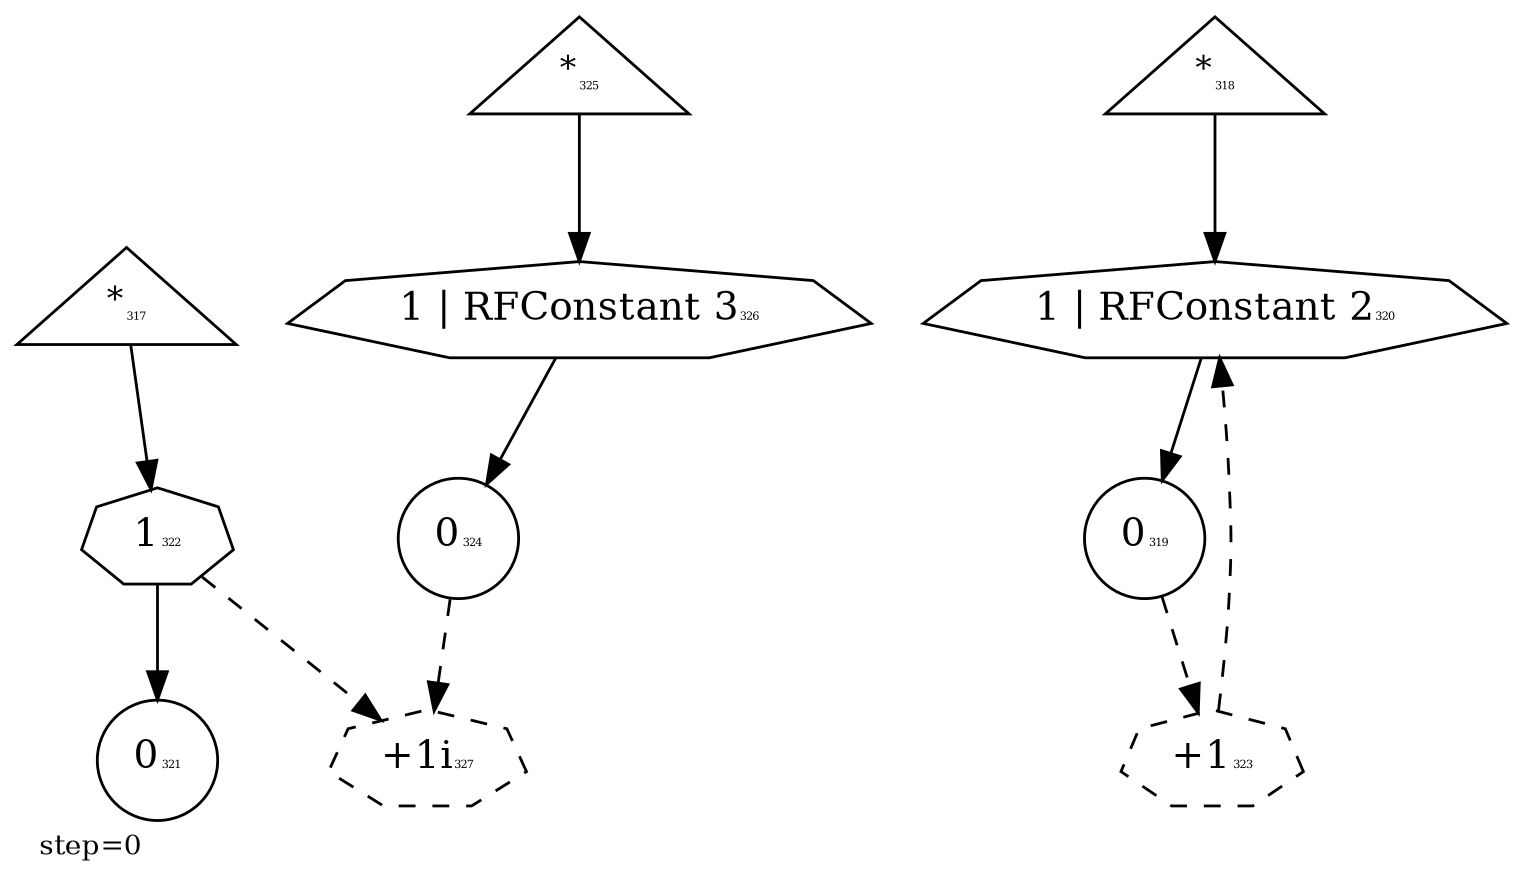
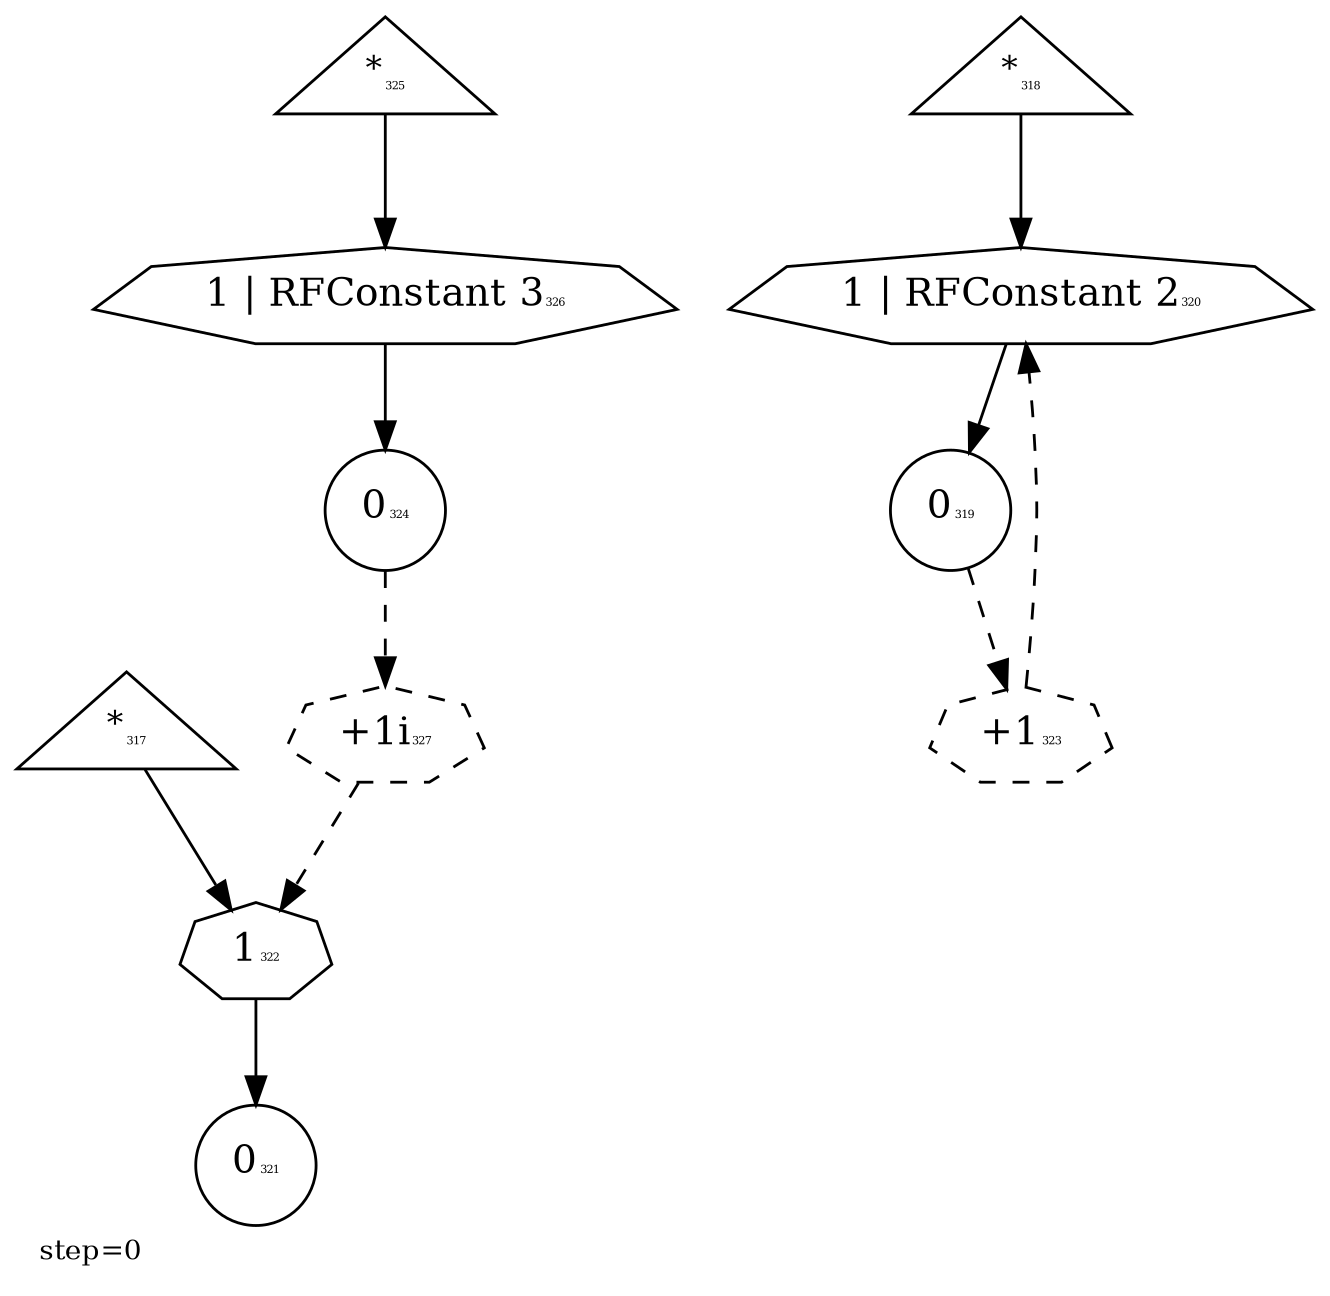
(280, 640) -> (327, 834)
